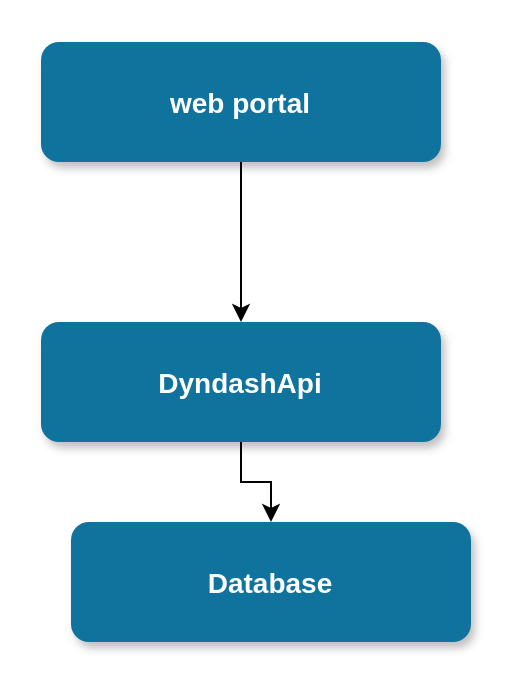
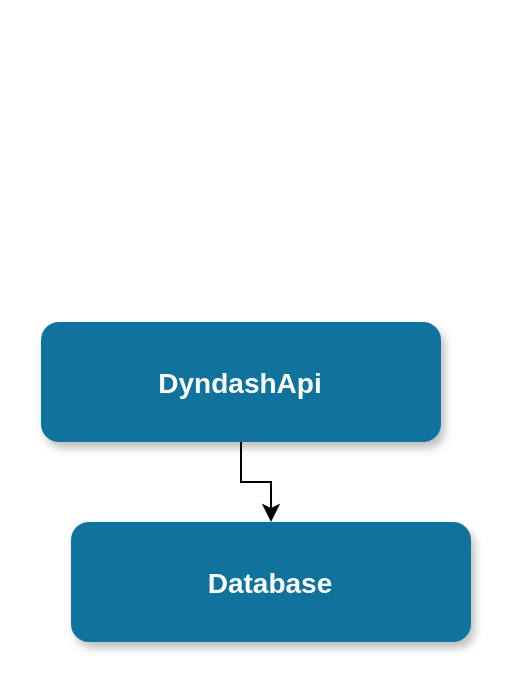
(241, 102) -> none
(241, 235) -> none
